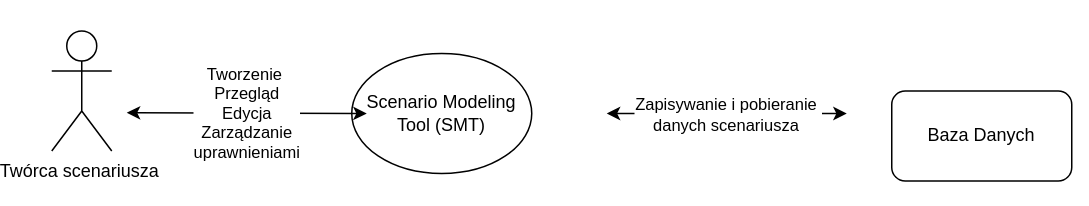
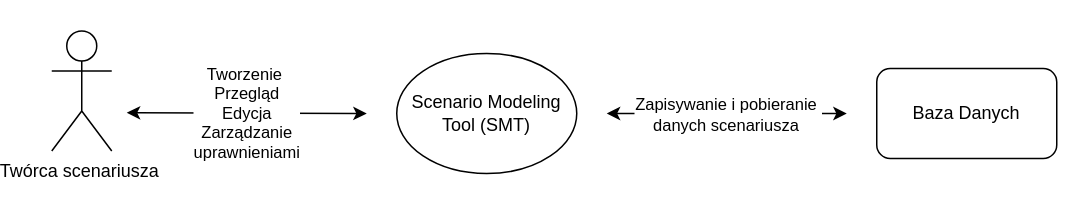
(442, 113) -> (487, 113)
(982, 136) -> (967, 113)
